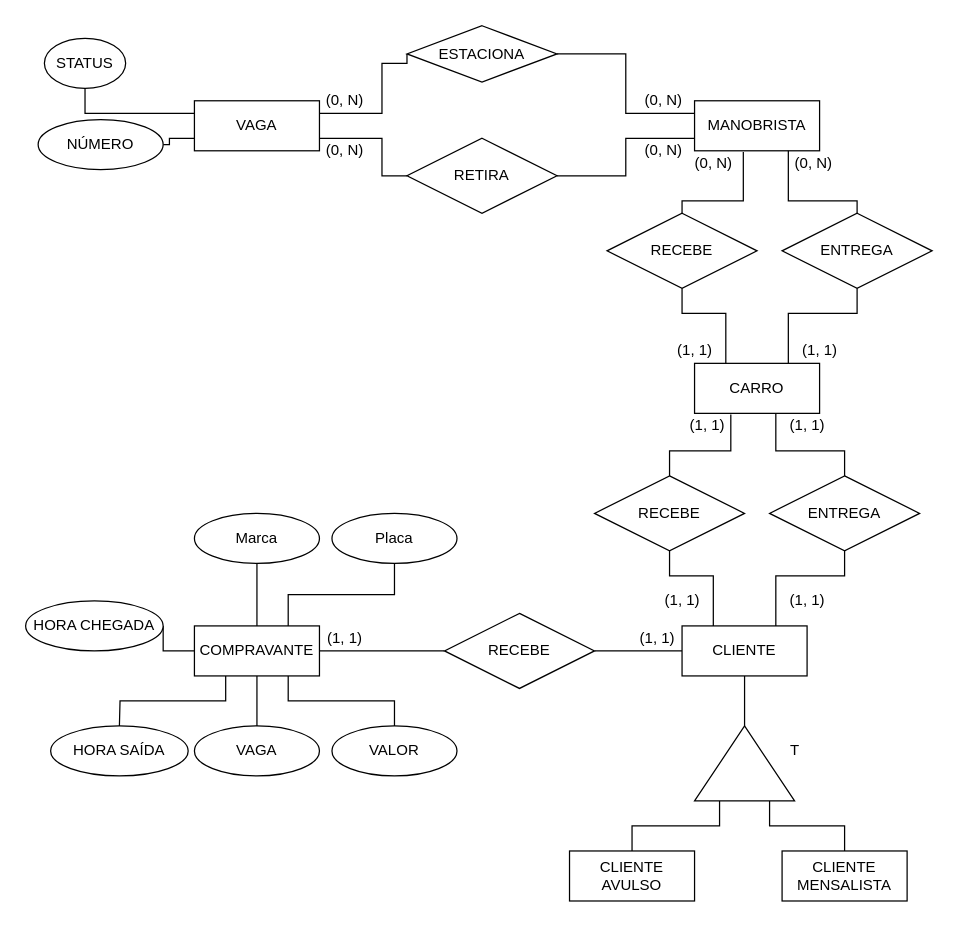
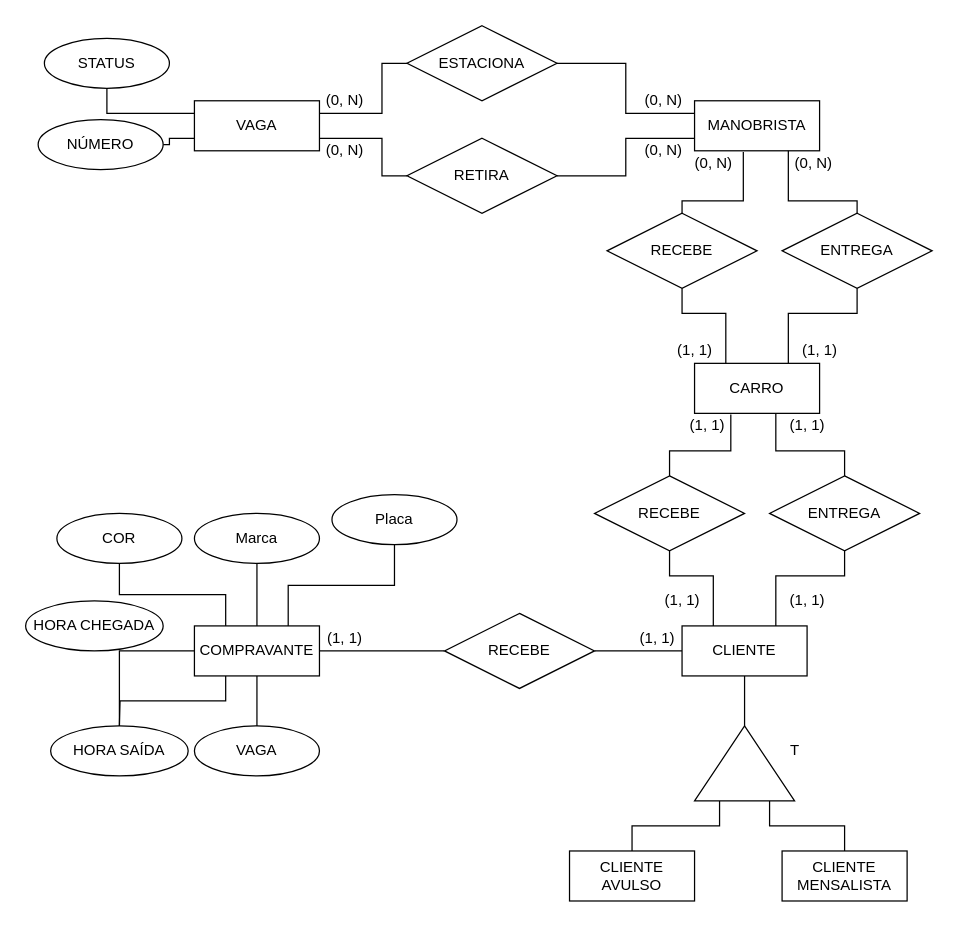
(482, 54) -> (482, 63)
(85, 63) -> (107, 63)
none -> (119, 538)
(394, 538) -> (394, 519)
none -> (173, 594)
(163, 640) -> (119, 652)
(341, 701) -> none
(394, 751) -> none
